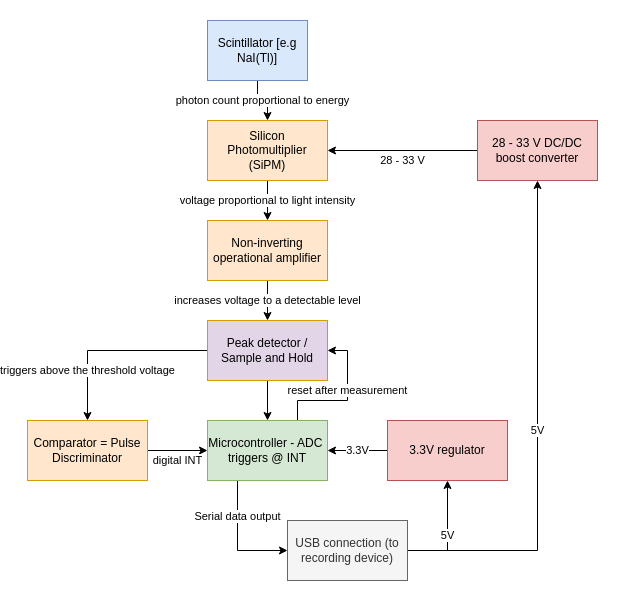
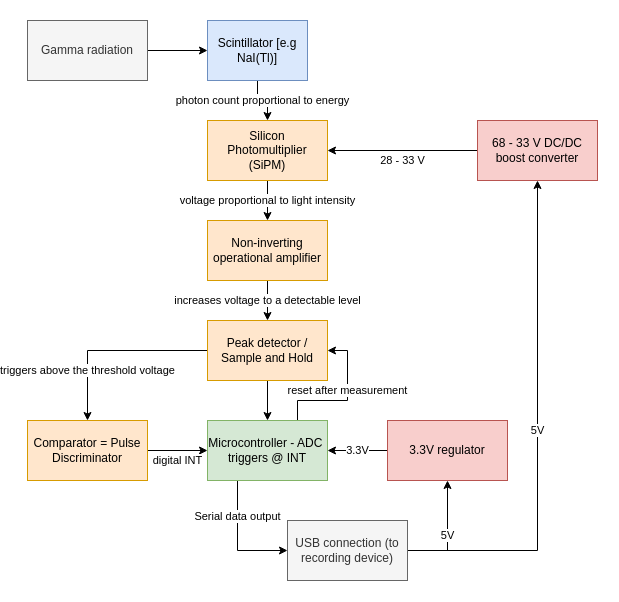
none -> (88, 51)
none -> (174, 51)
(538, 151) -> (538, 151)
(268, 351) -> (268, 351)
